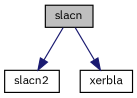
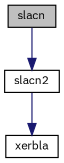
(85, 44) -> (32, 108)
